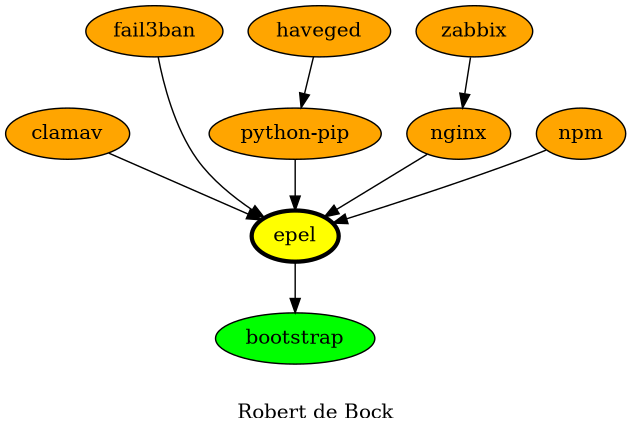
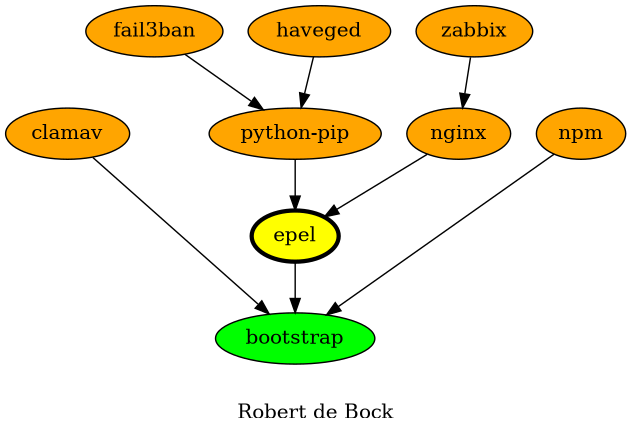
(188, 144) -> (218, 78)
(178, 184) -> (175, 231)
(447, 186) -> (446, 230)
